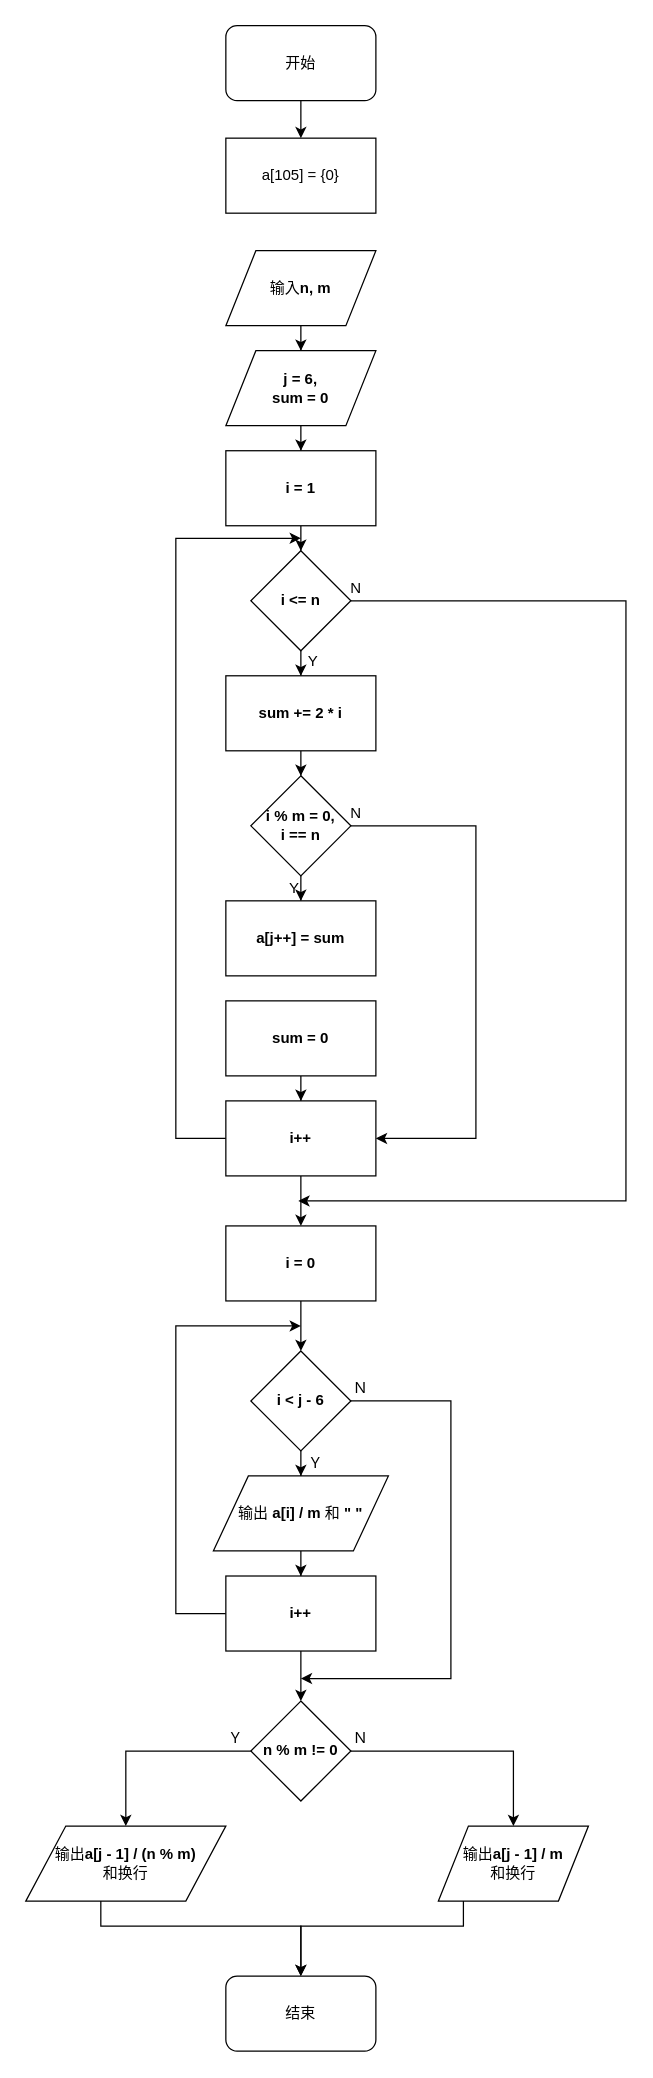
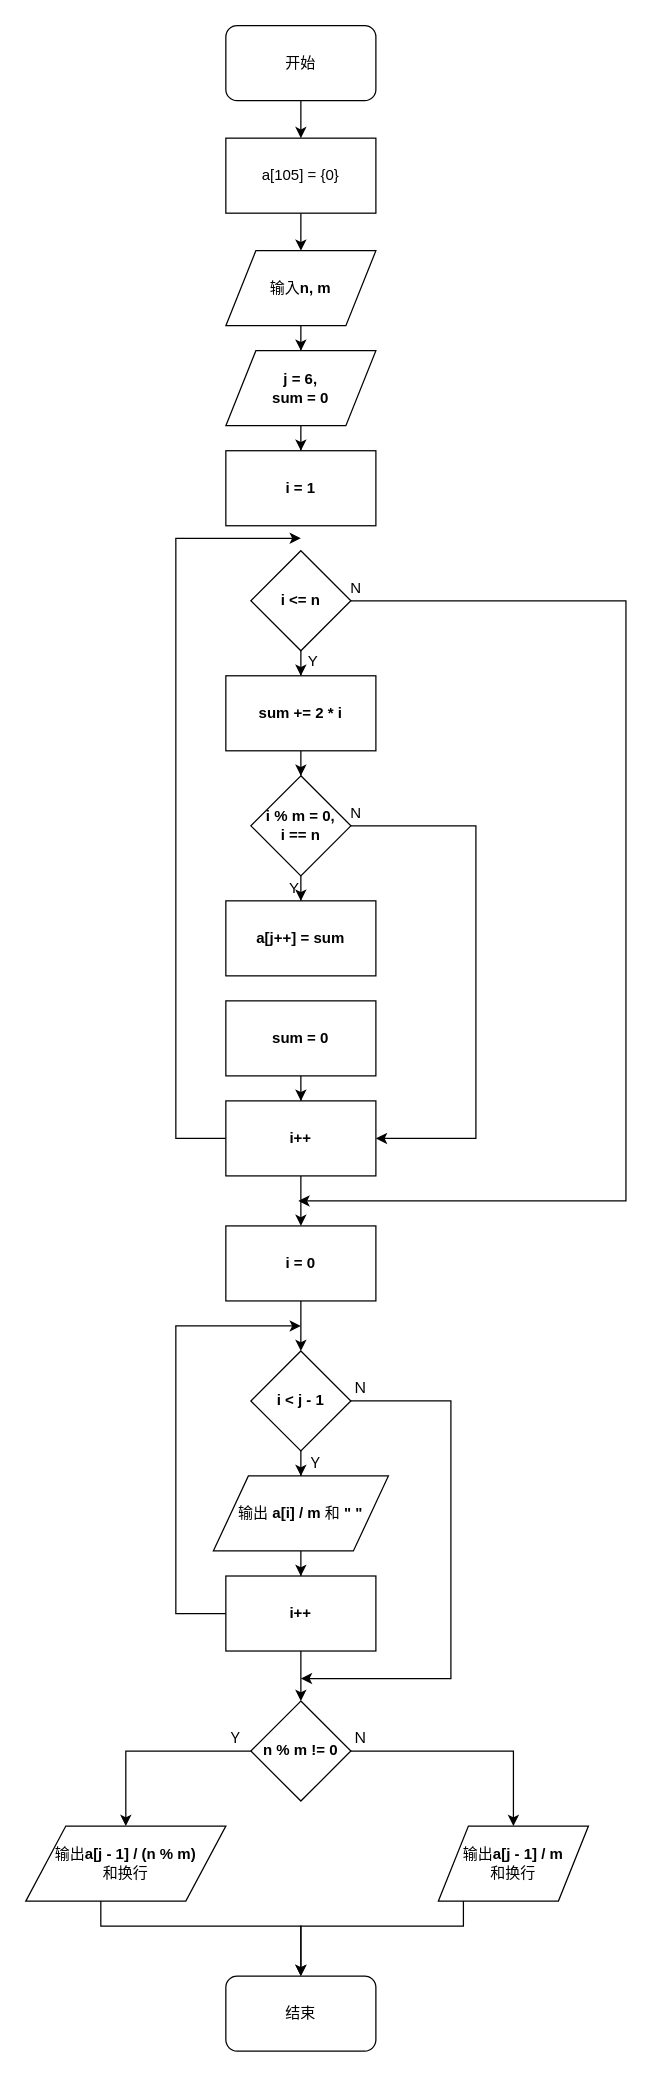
none -> (301, 236)
(301, 543) -> none
(301, 1401) -> (301, 1401)
